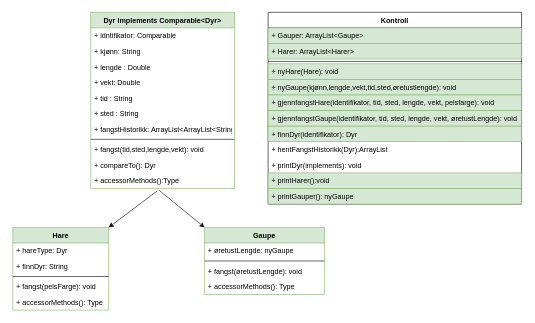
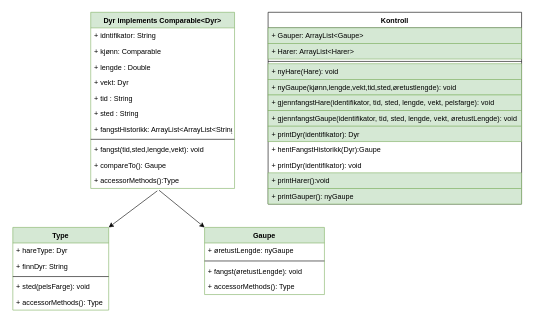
(139, 36) -> (131, 36)
(120, 52) -> (128, 52)
(118, 83) -> (113, 83)
(323, 134) -> (325, 134)
(339, 150) -> (332, 150)
(127, 166) -> (131, 166)
(321, 166) -> (326, 166)
(60, 236) -> (60, 236)
(61, 287) -> (57, 287)
